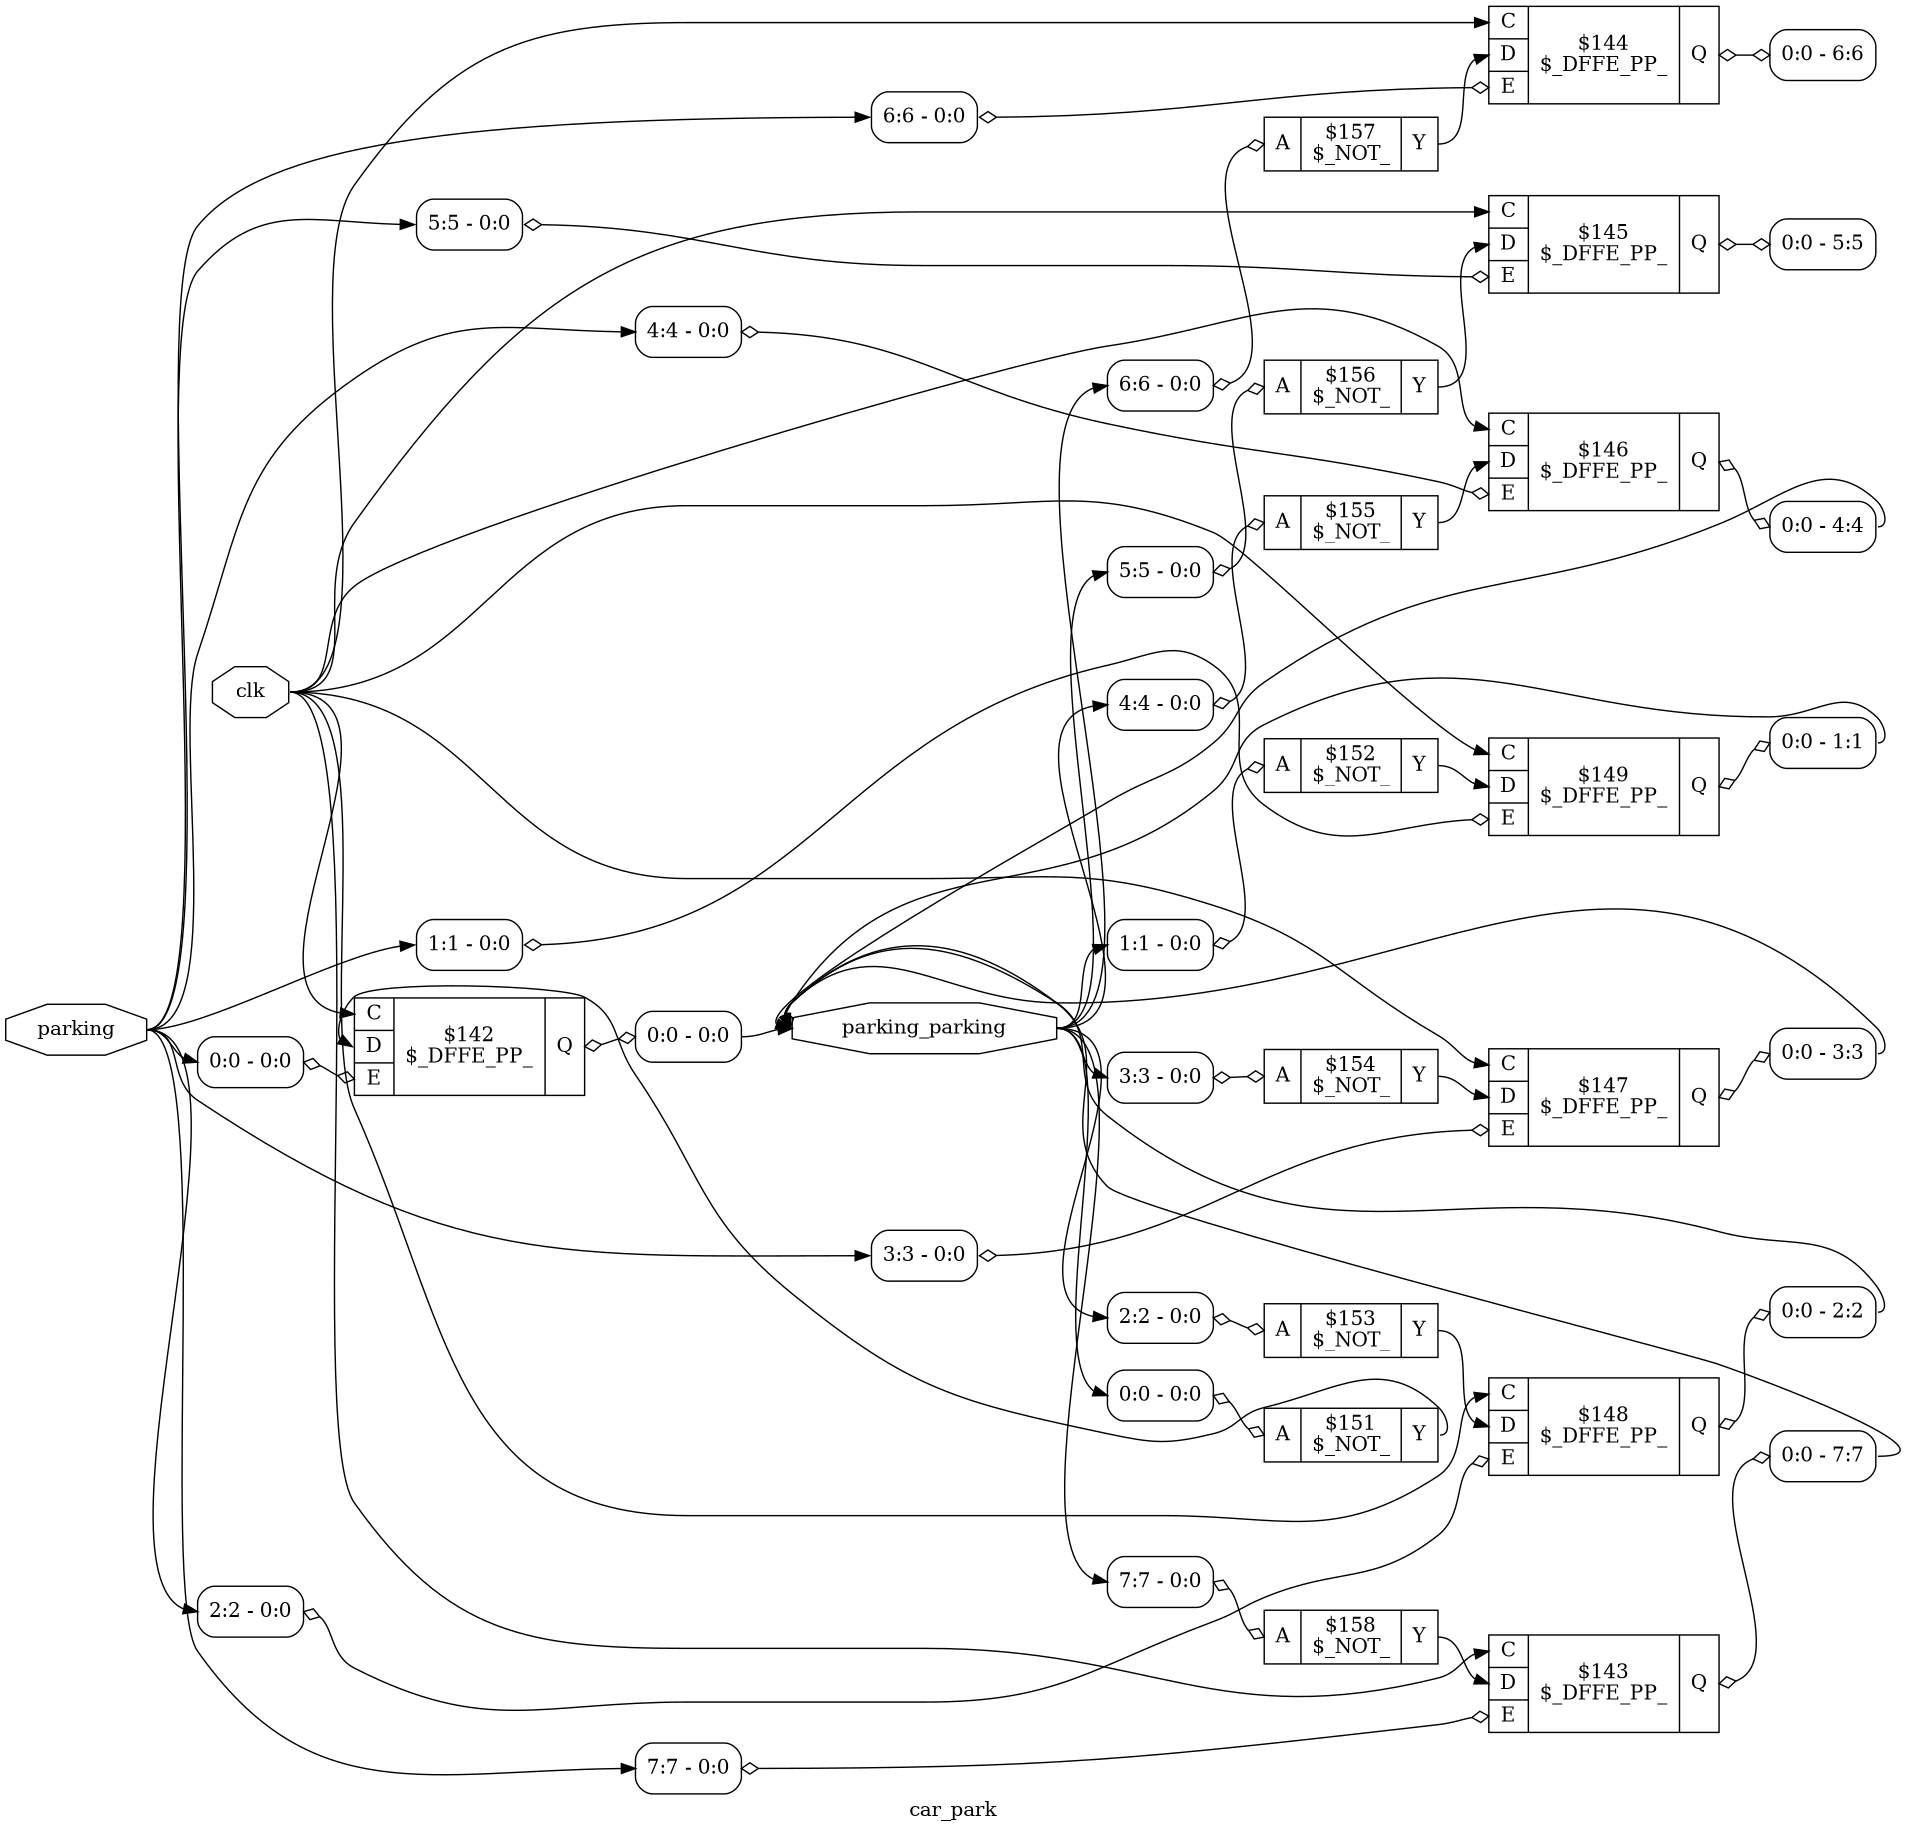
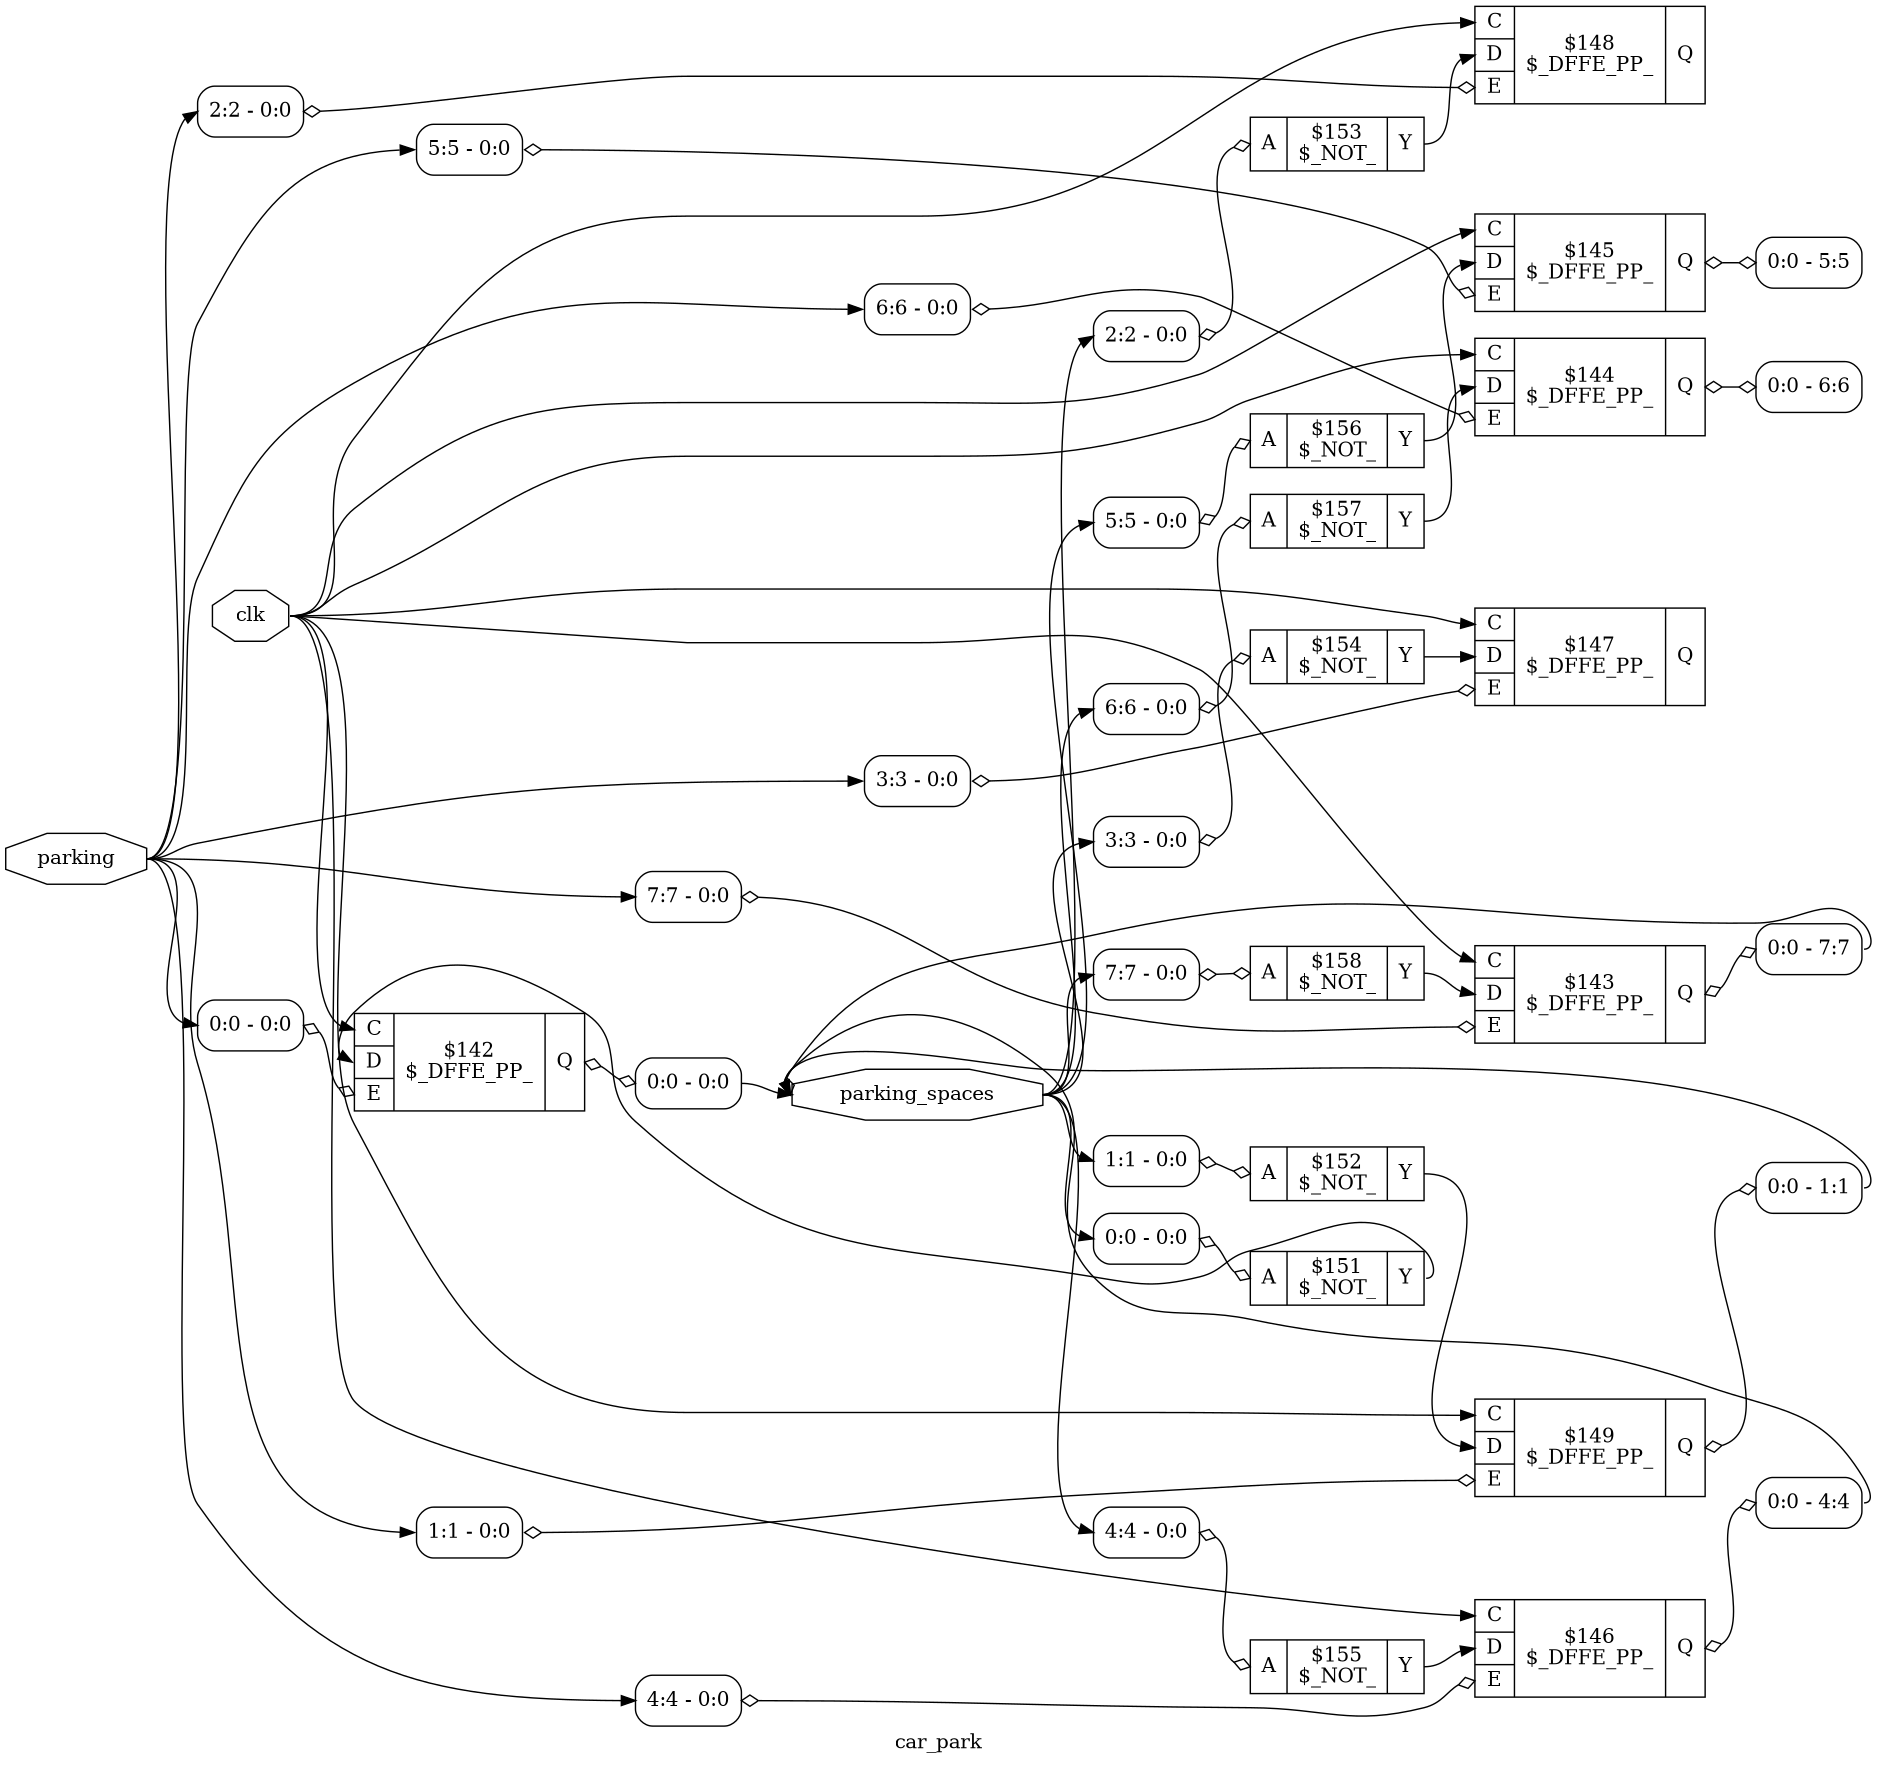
(924, 1028) -> (917, 1095)
(1823, 1054) -> none
(1823, 1312) -> none
